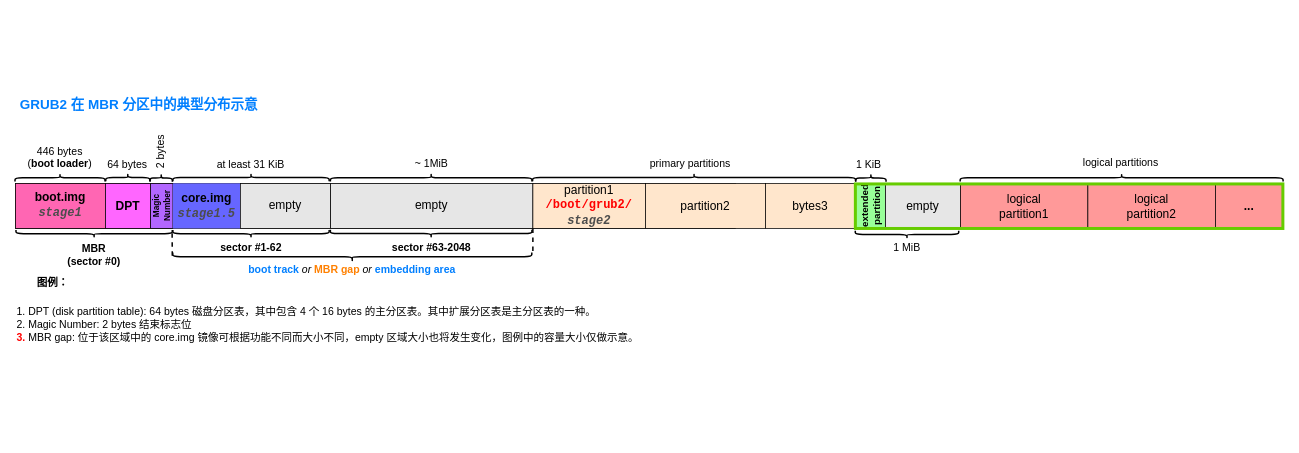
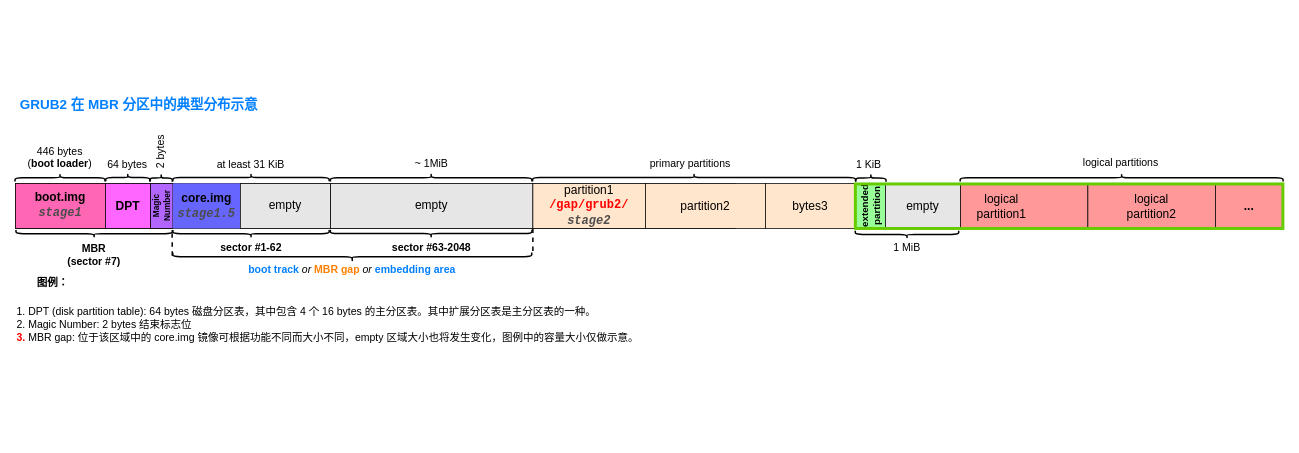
(589, 205) -> (589, 205)
(1024, 206) -> (1002, 206)
(94, 255) -> (94, 255)
